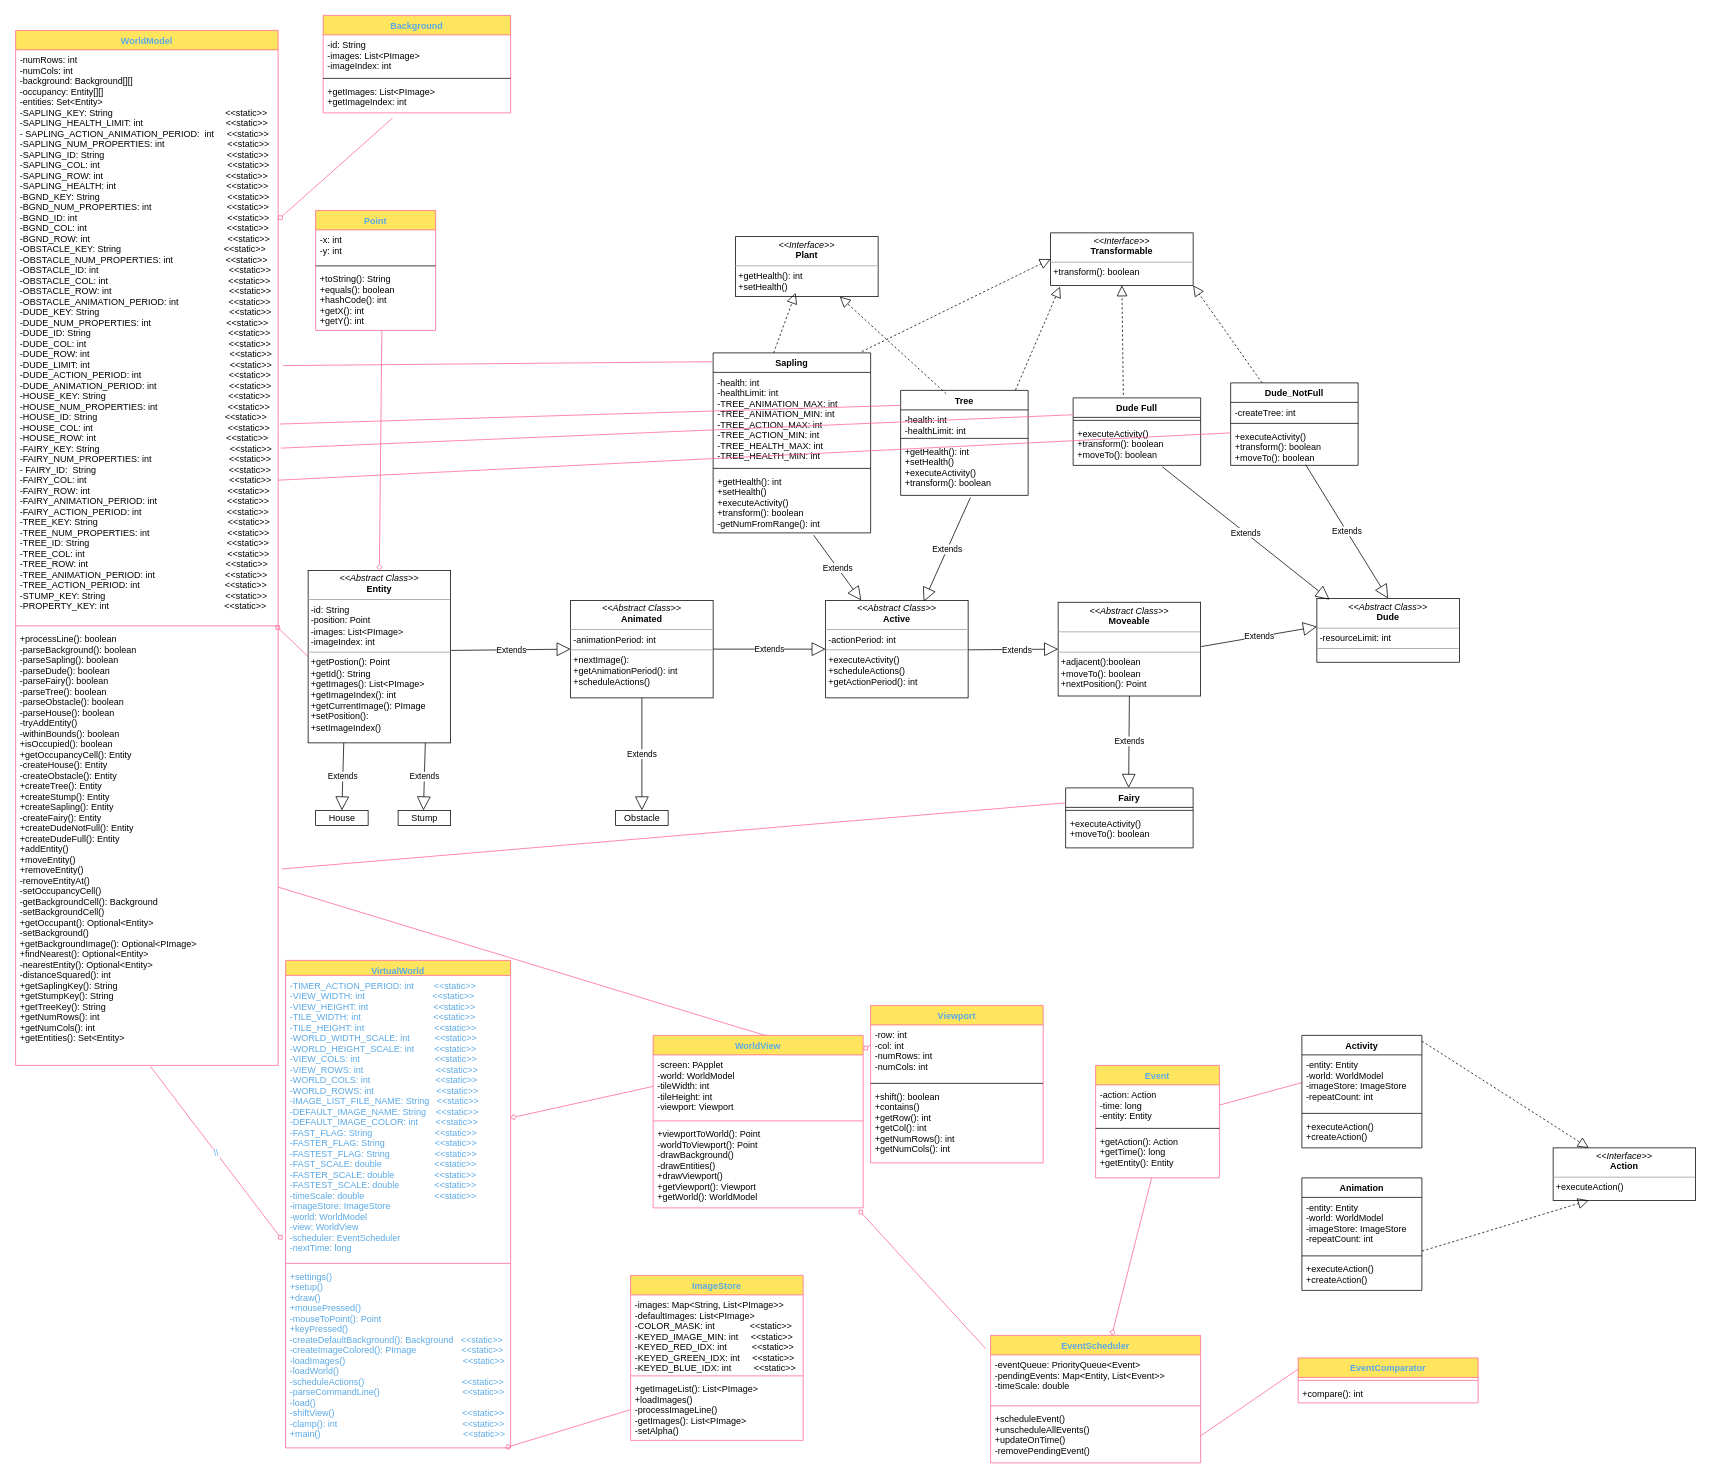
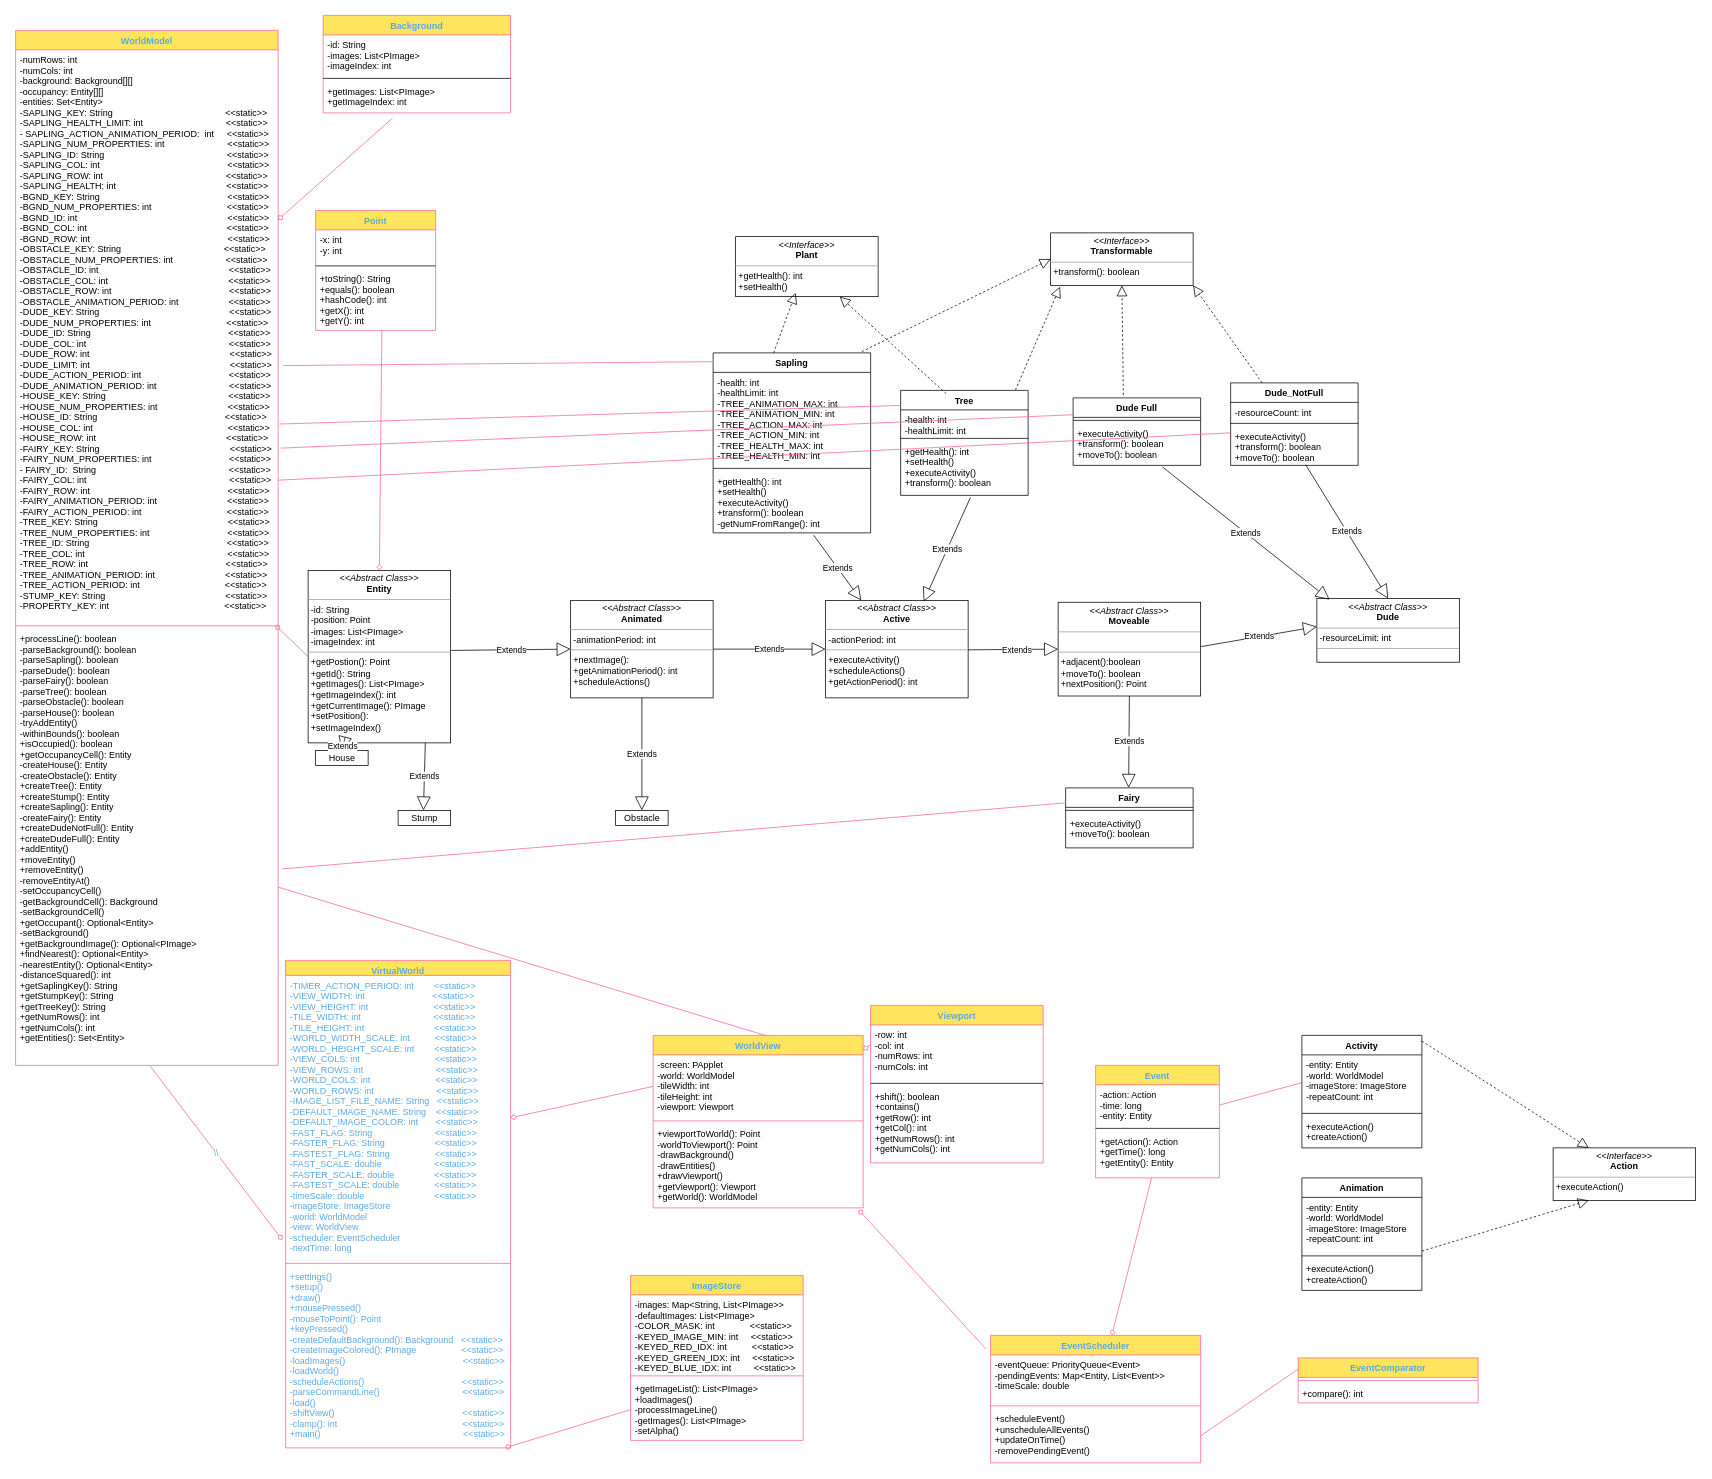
(1271, 413) -> (1279, 413)
(342, 818) -> (342, 758)
